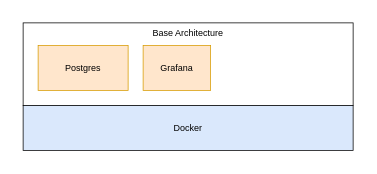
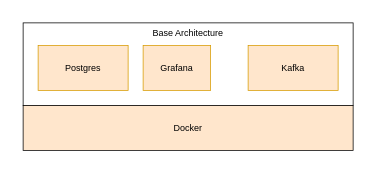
none -> (293, 68)
(188, 128) -> (188, 128)
